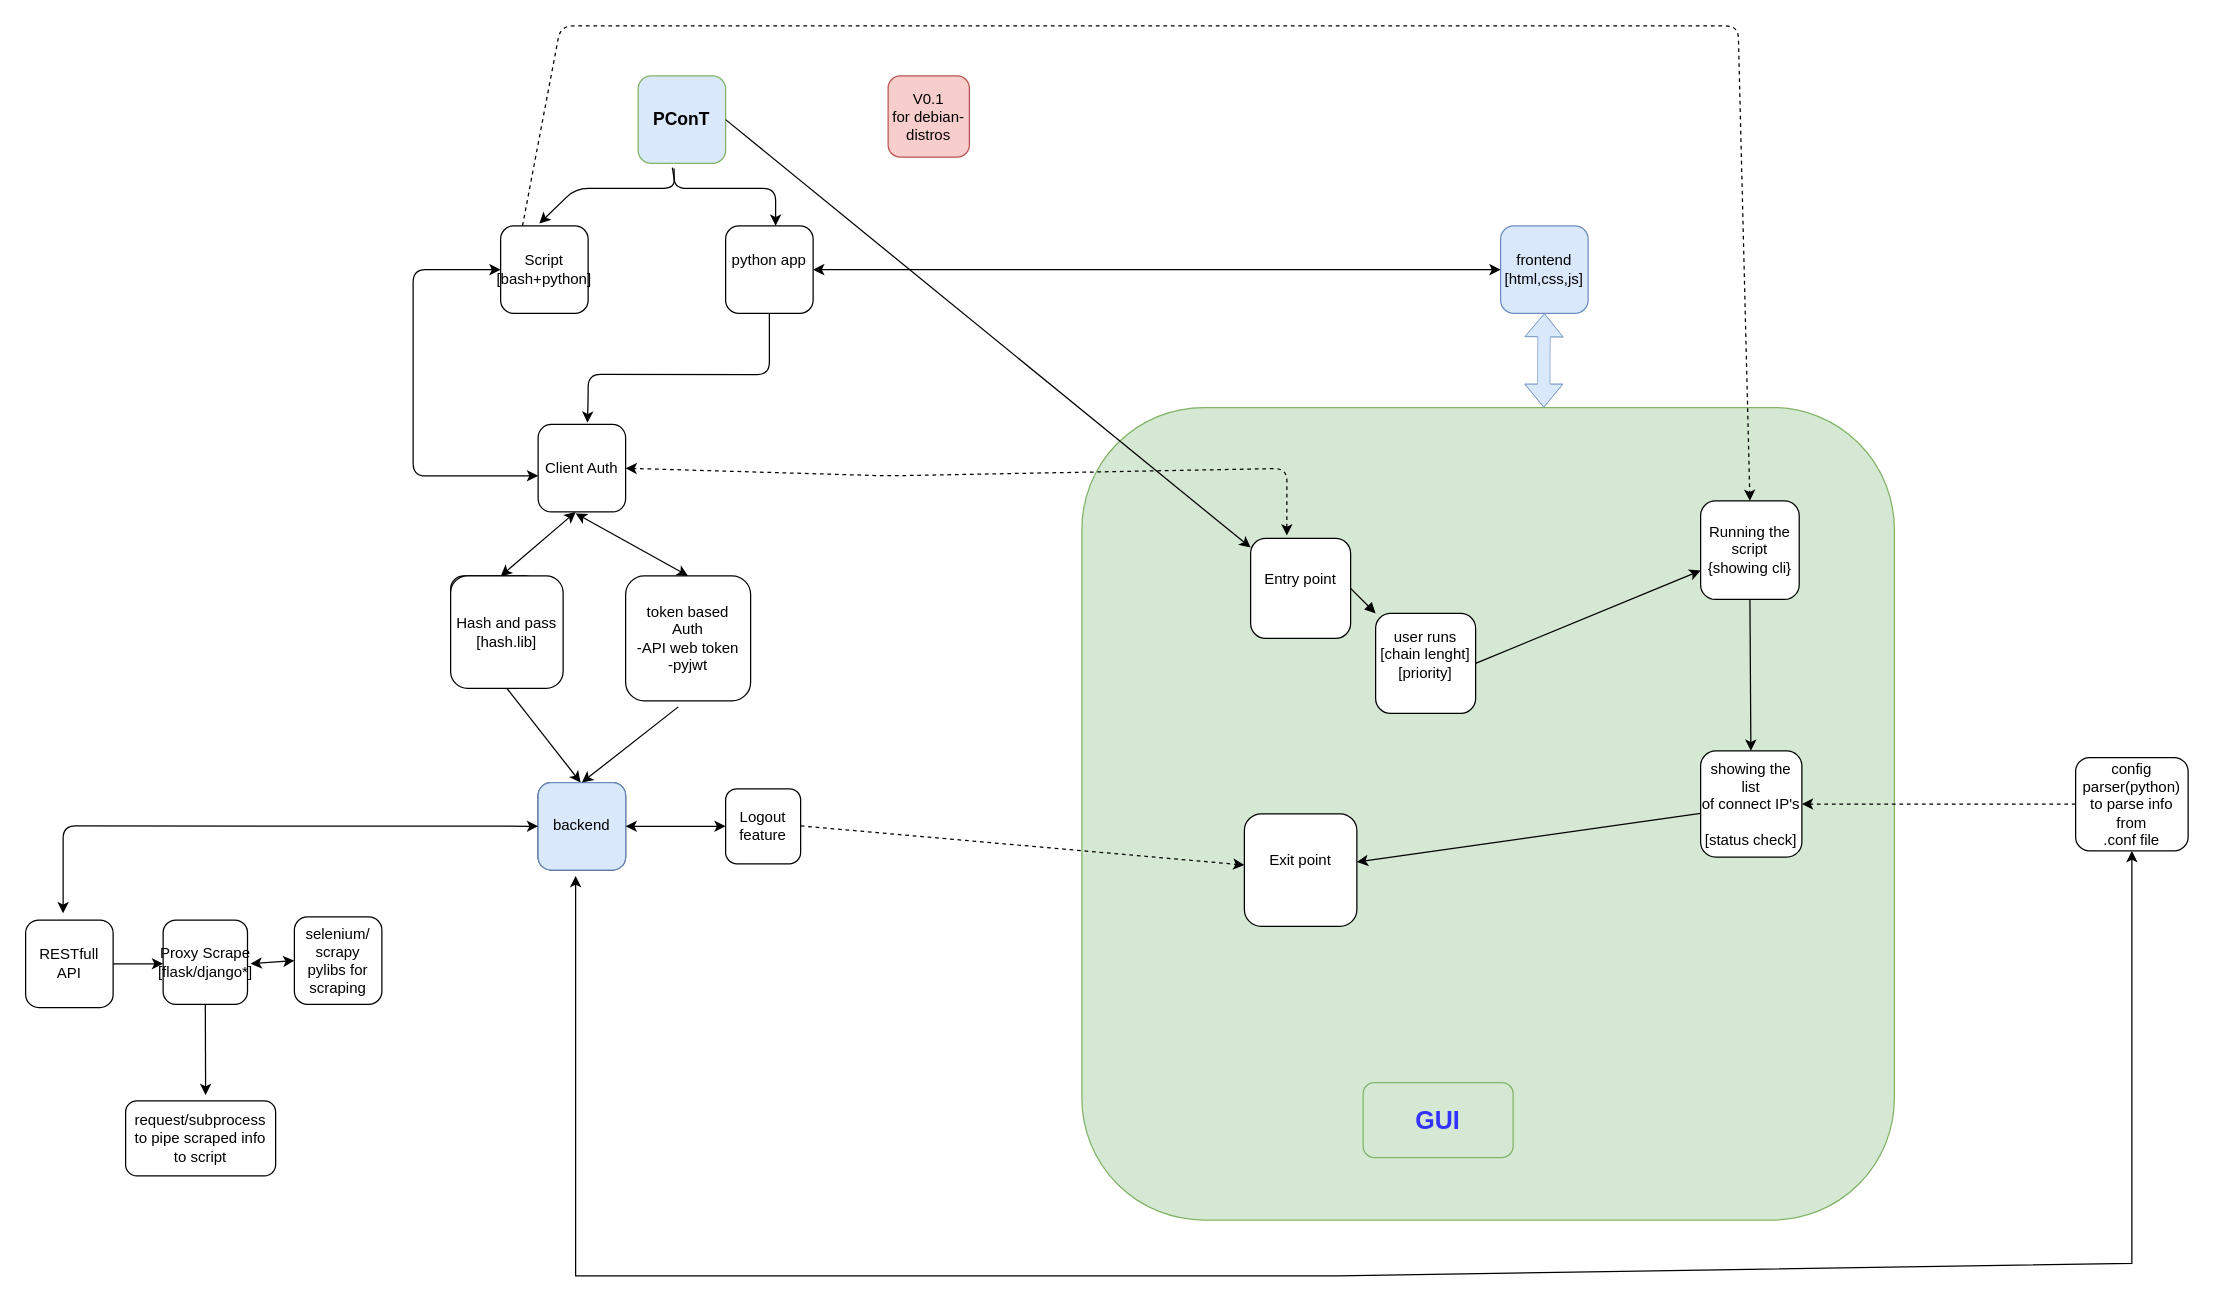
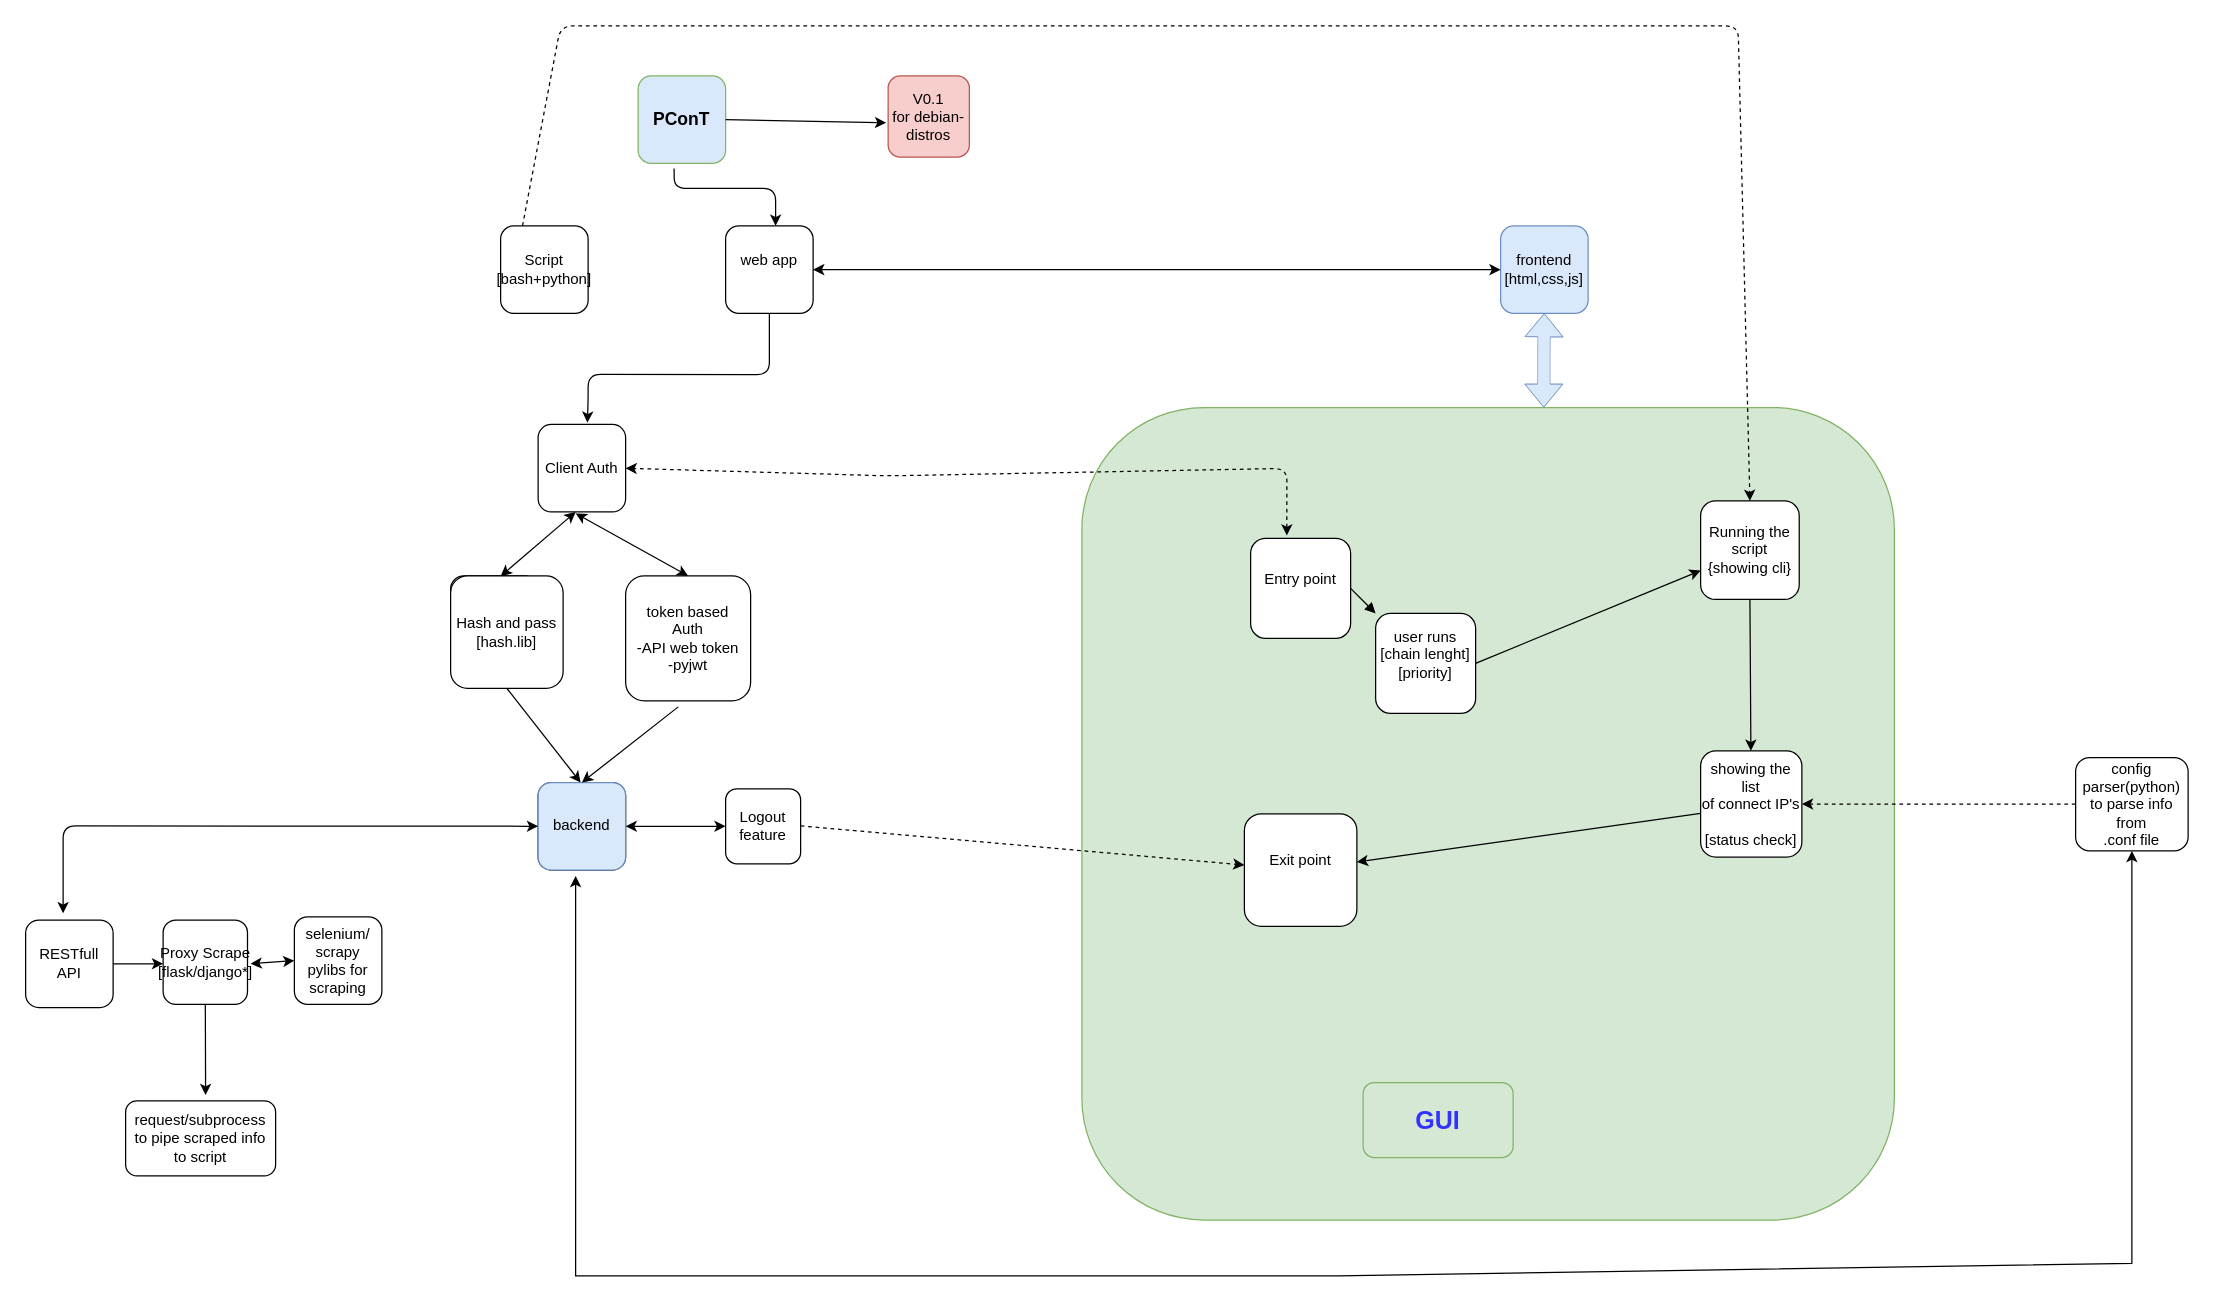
(602, 188) -> none
(769, 269) -> (769, 269)
(985, 331) -> (802, 121)
(413, 394) -> none
